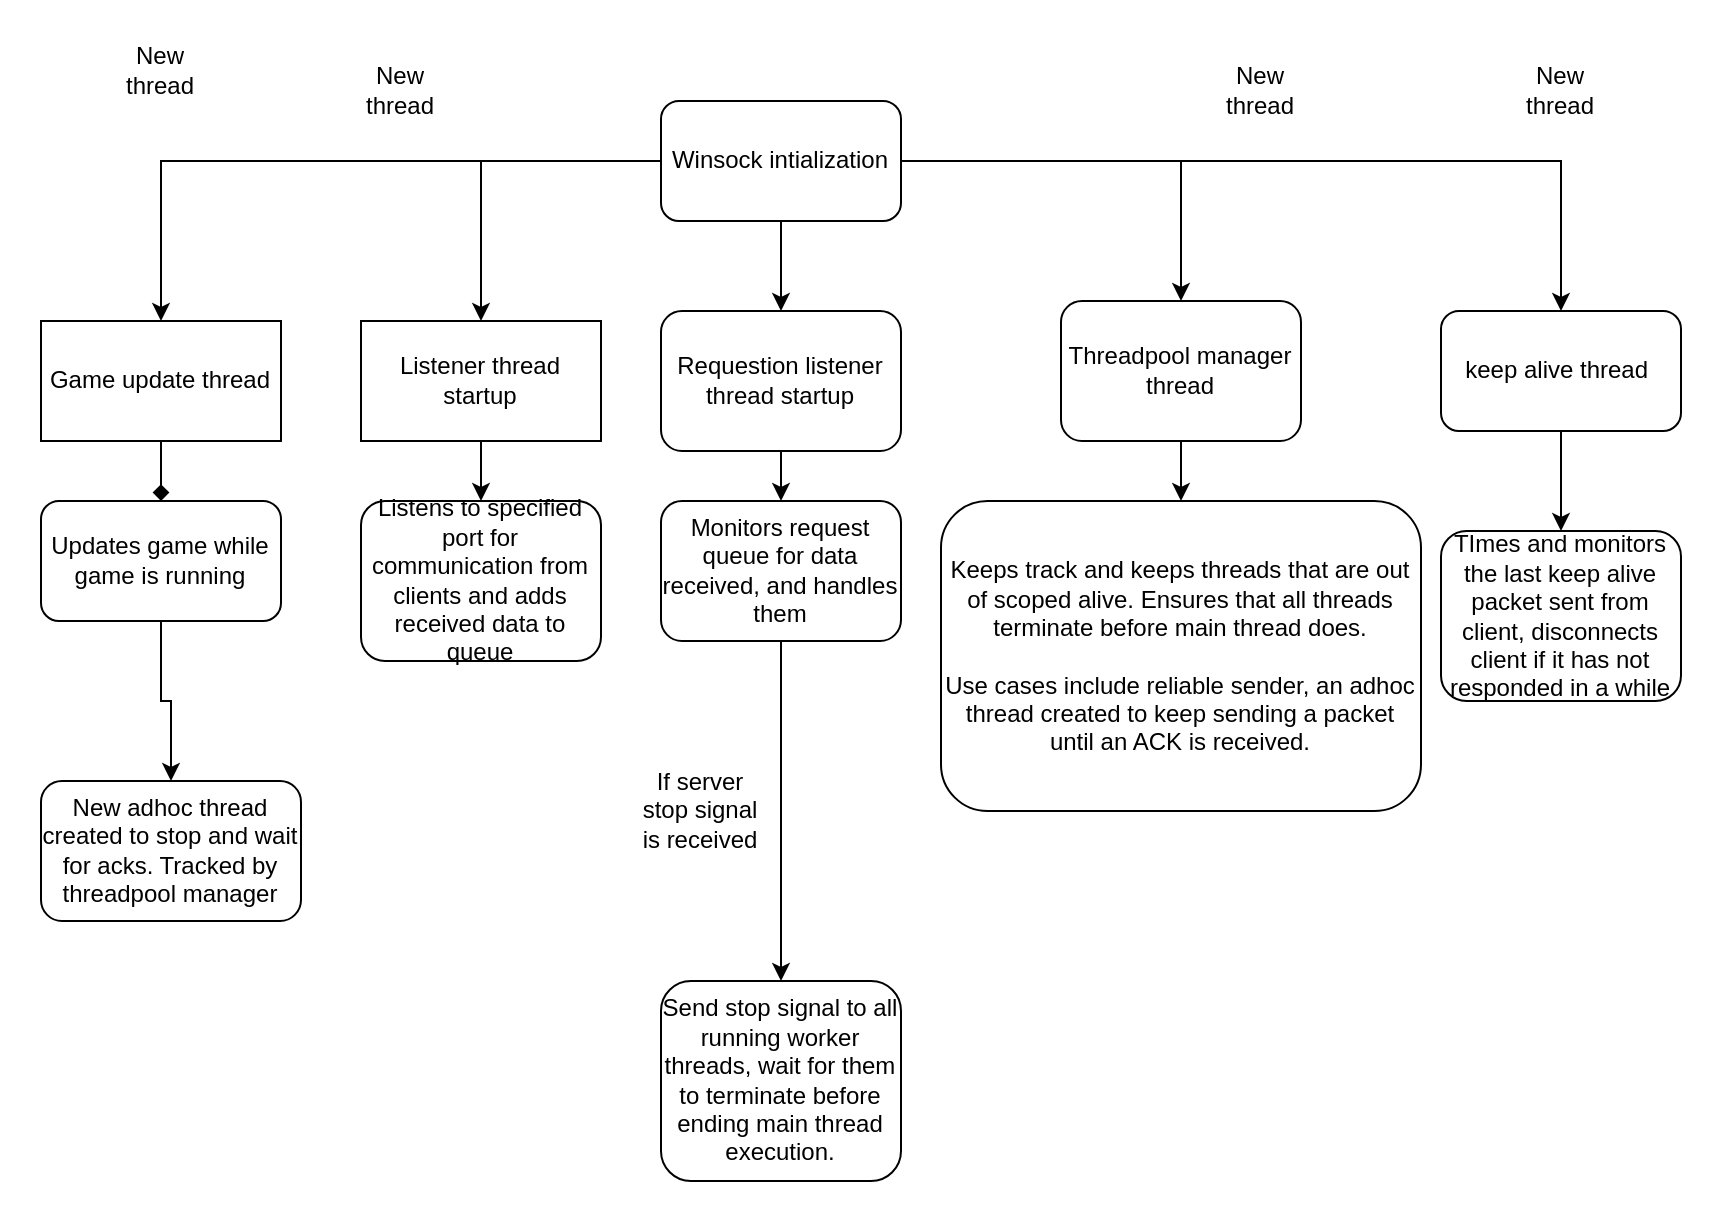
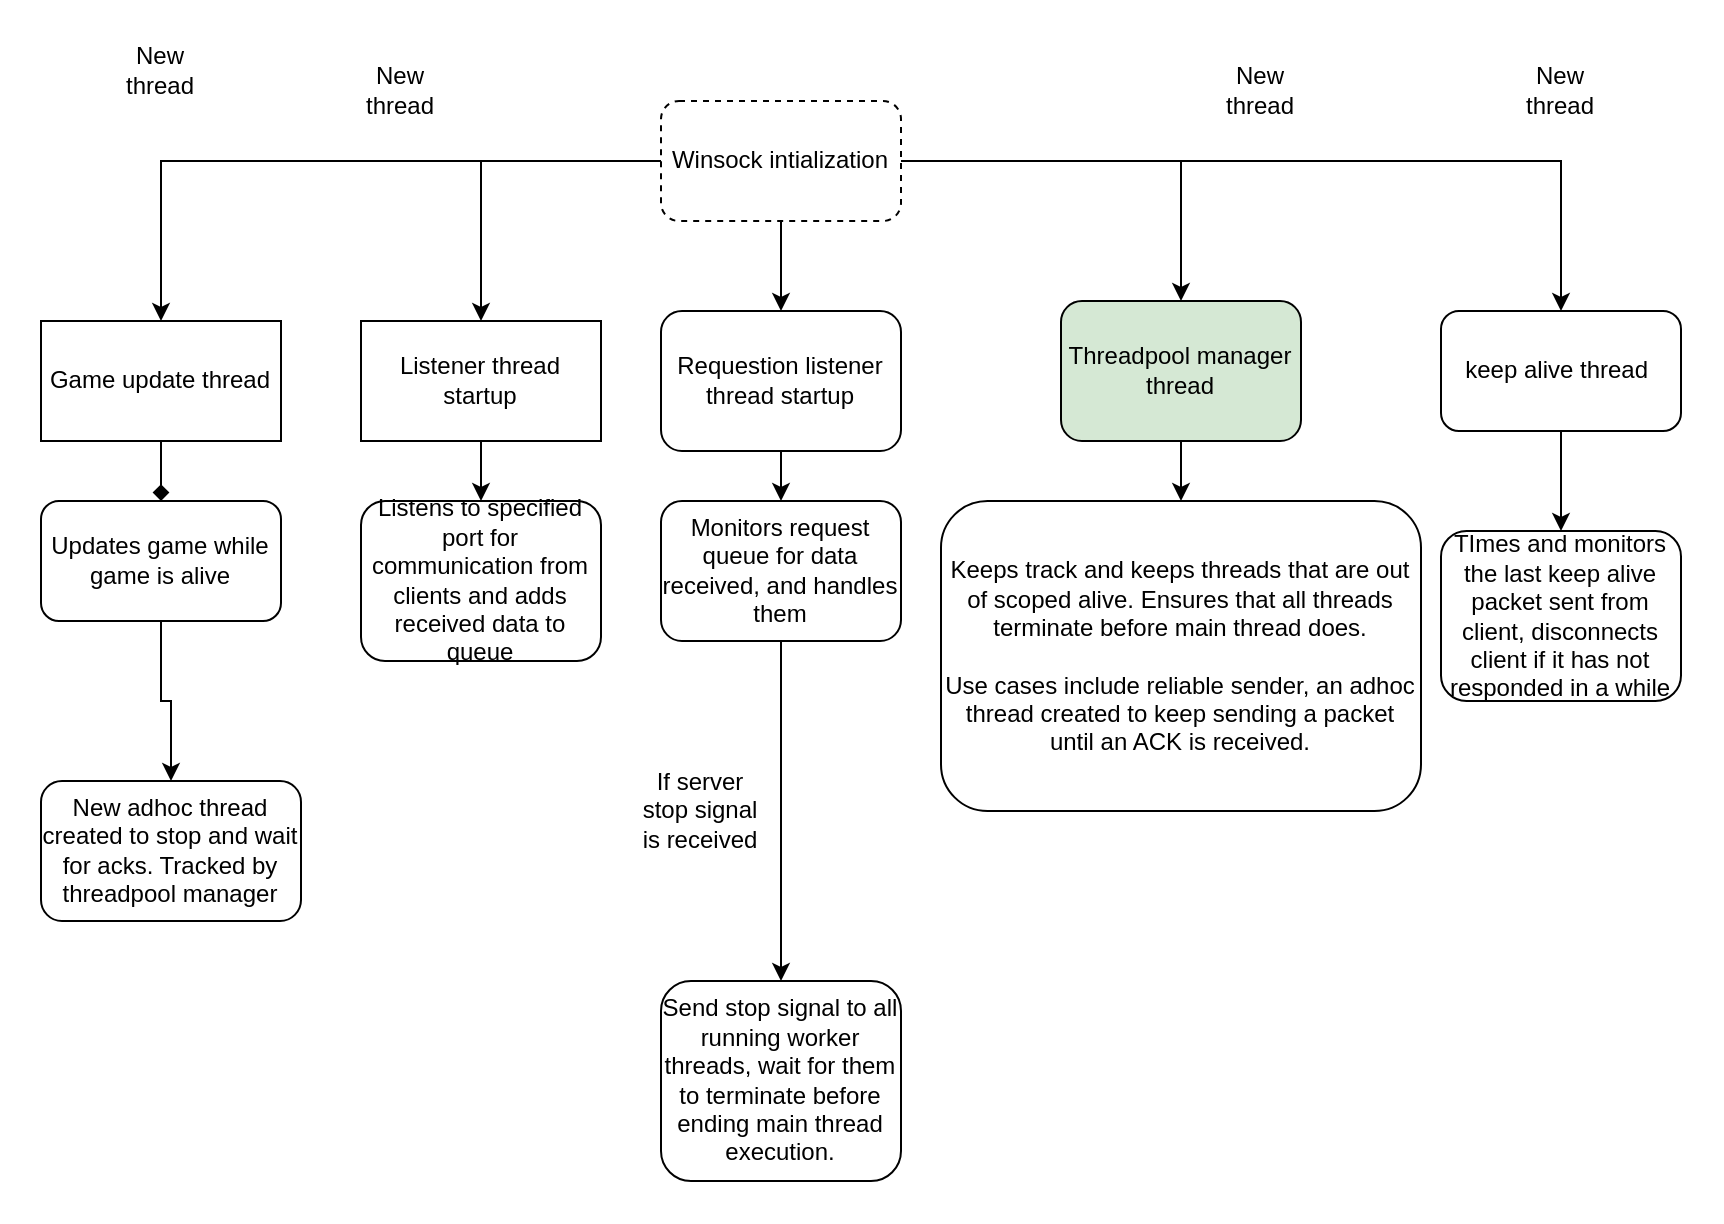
(781, 161) -> (781, 161)
(1181, 371) -> (1181, 371)
(161, 561) -> (161, 561)
